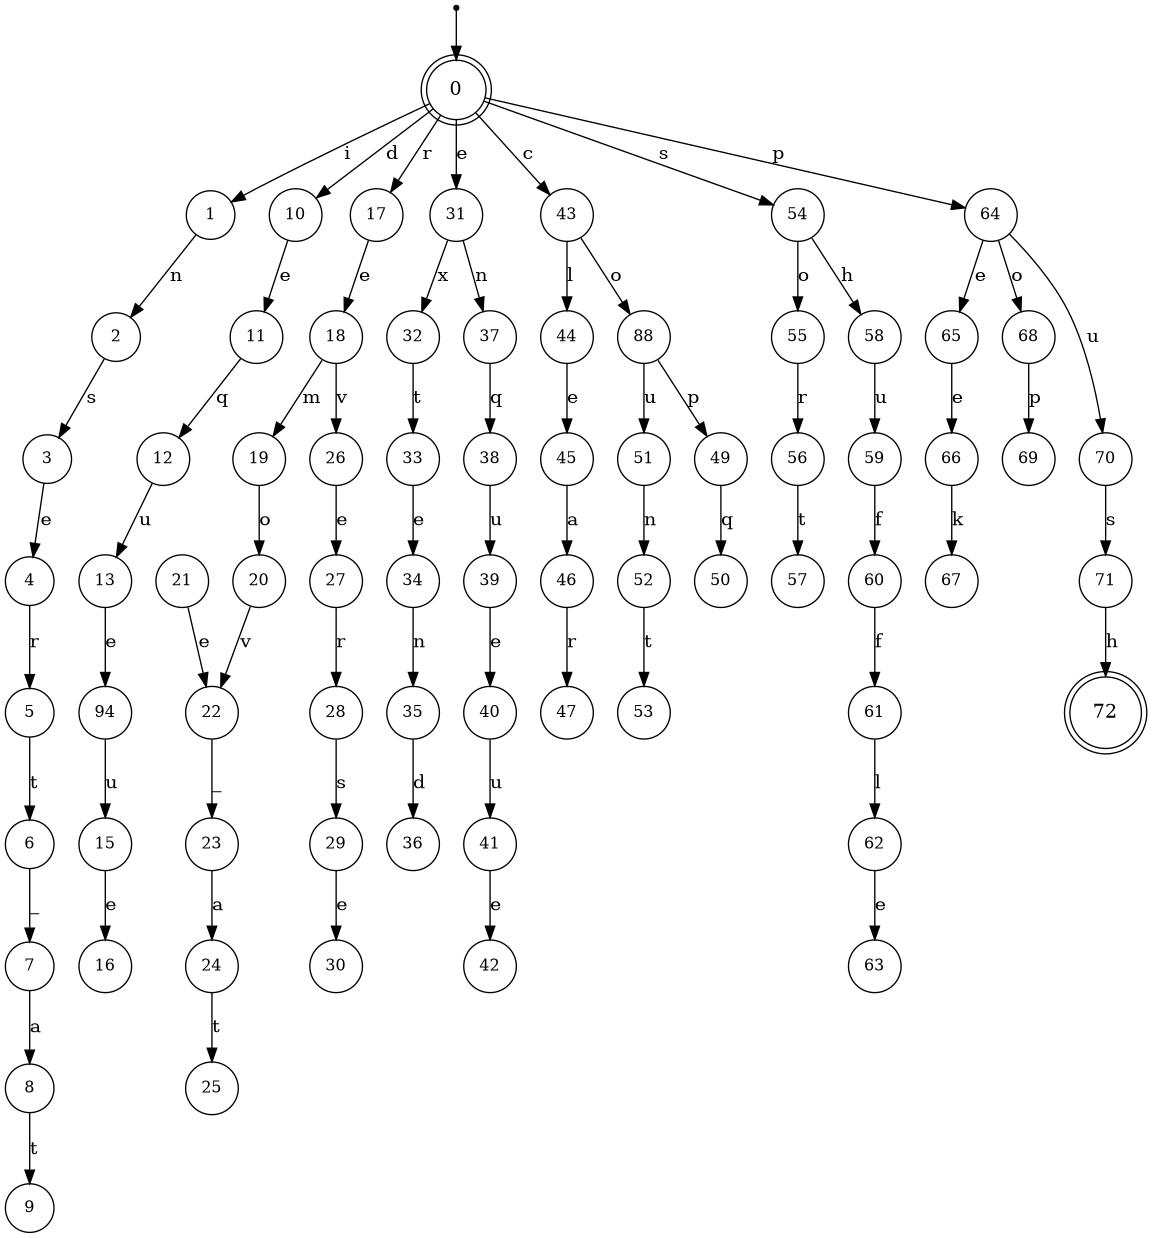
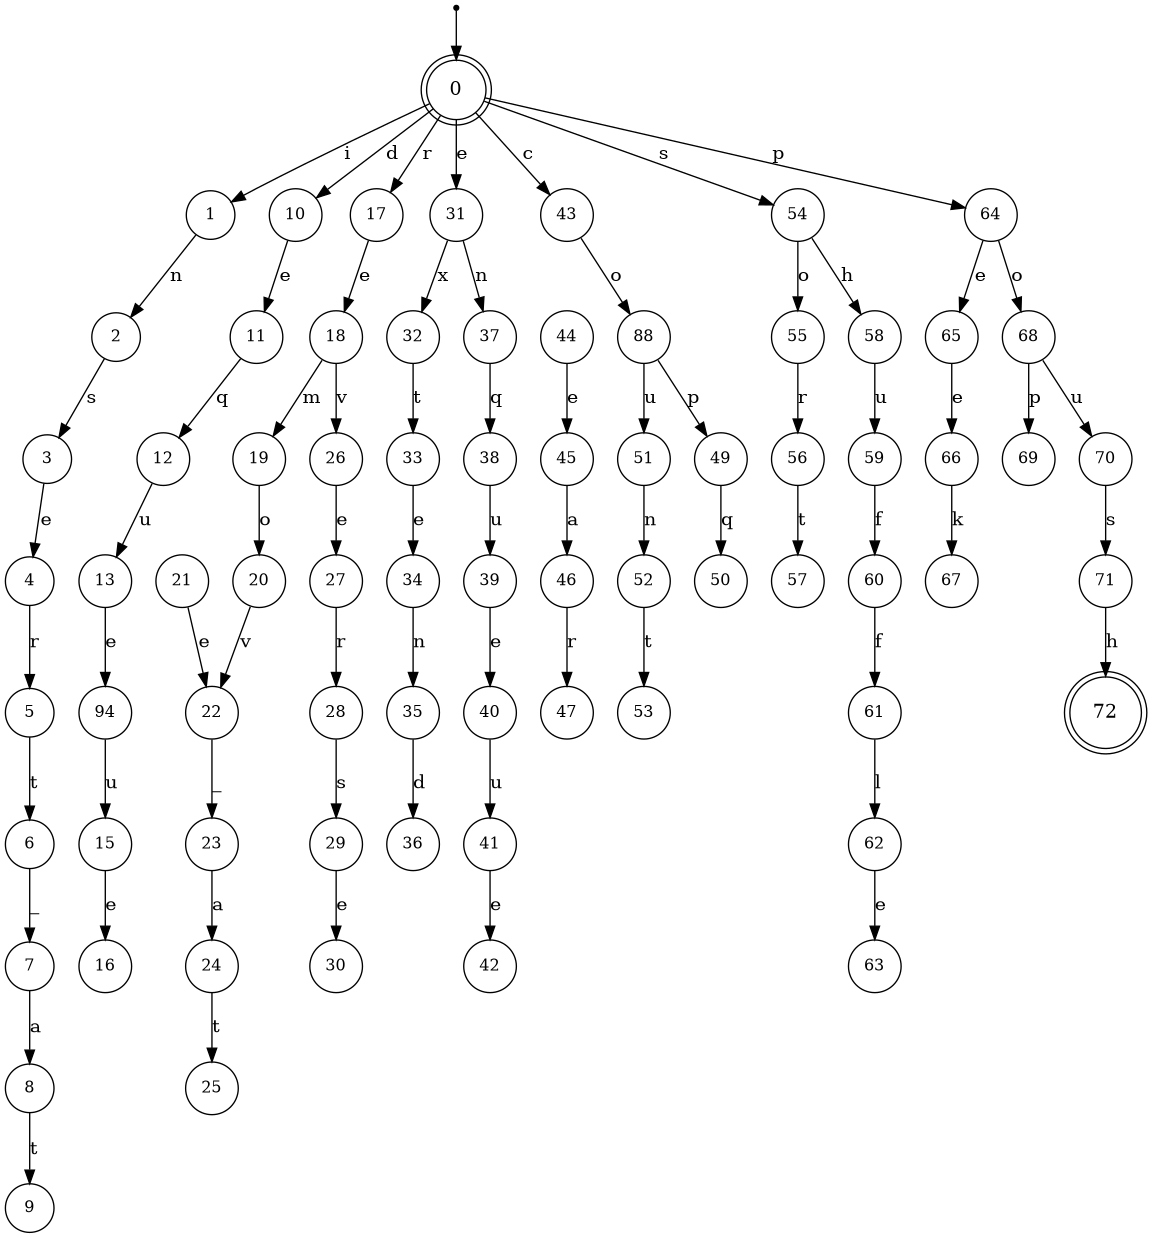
(567, 269) -> none
(1072, 318) -> (1064, 392)
